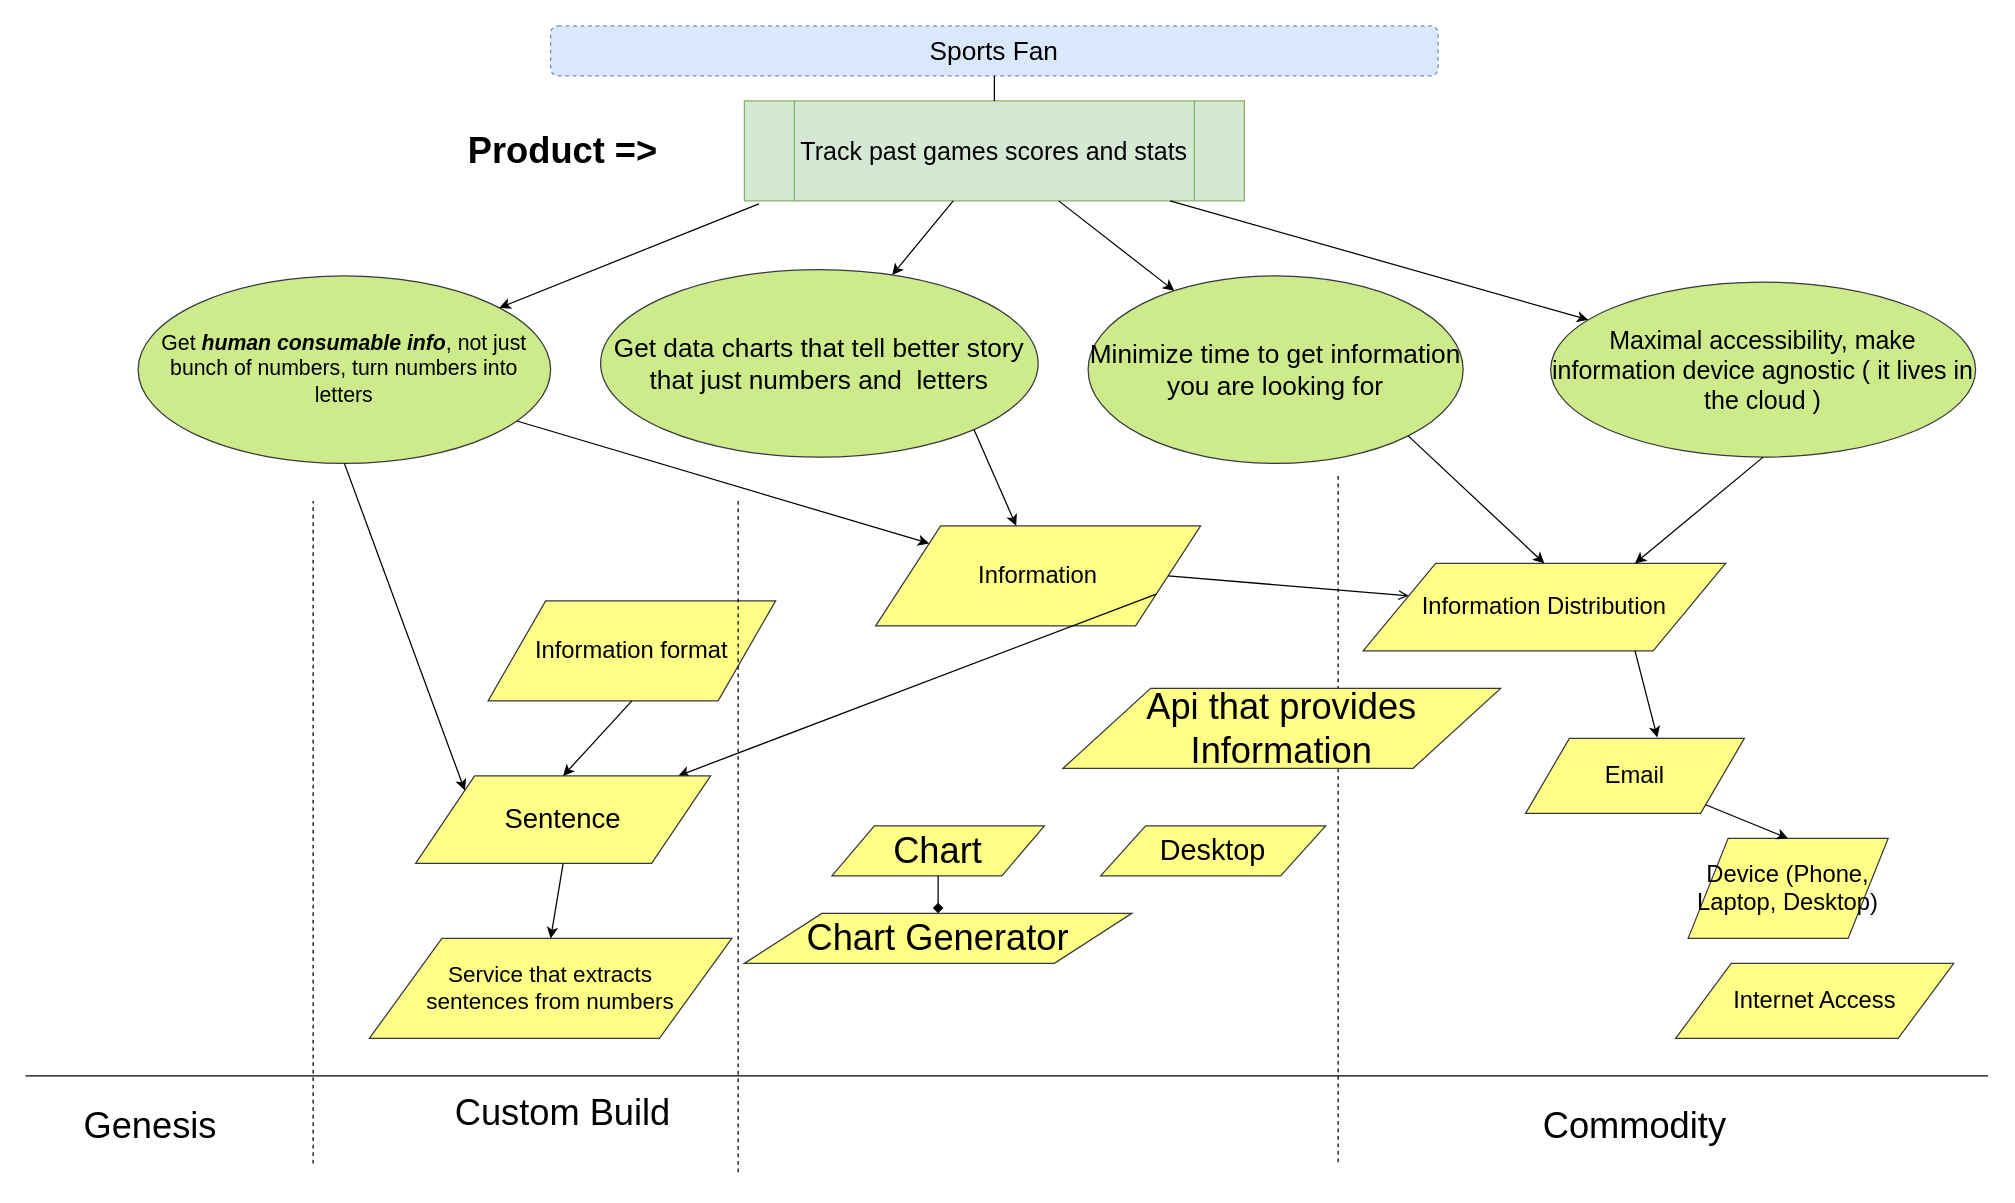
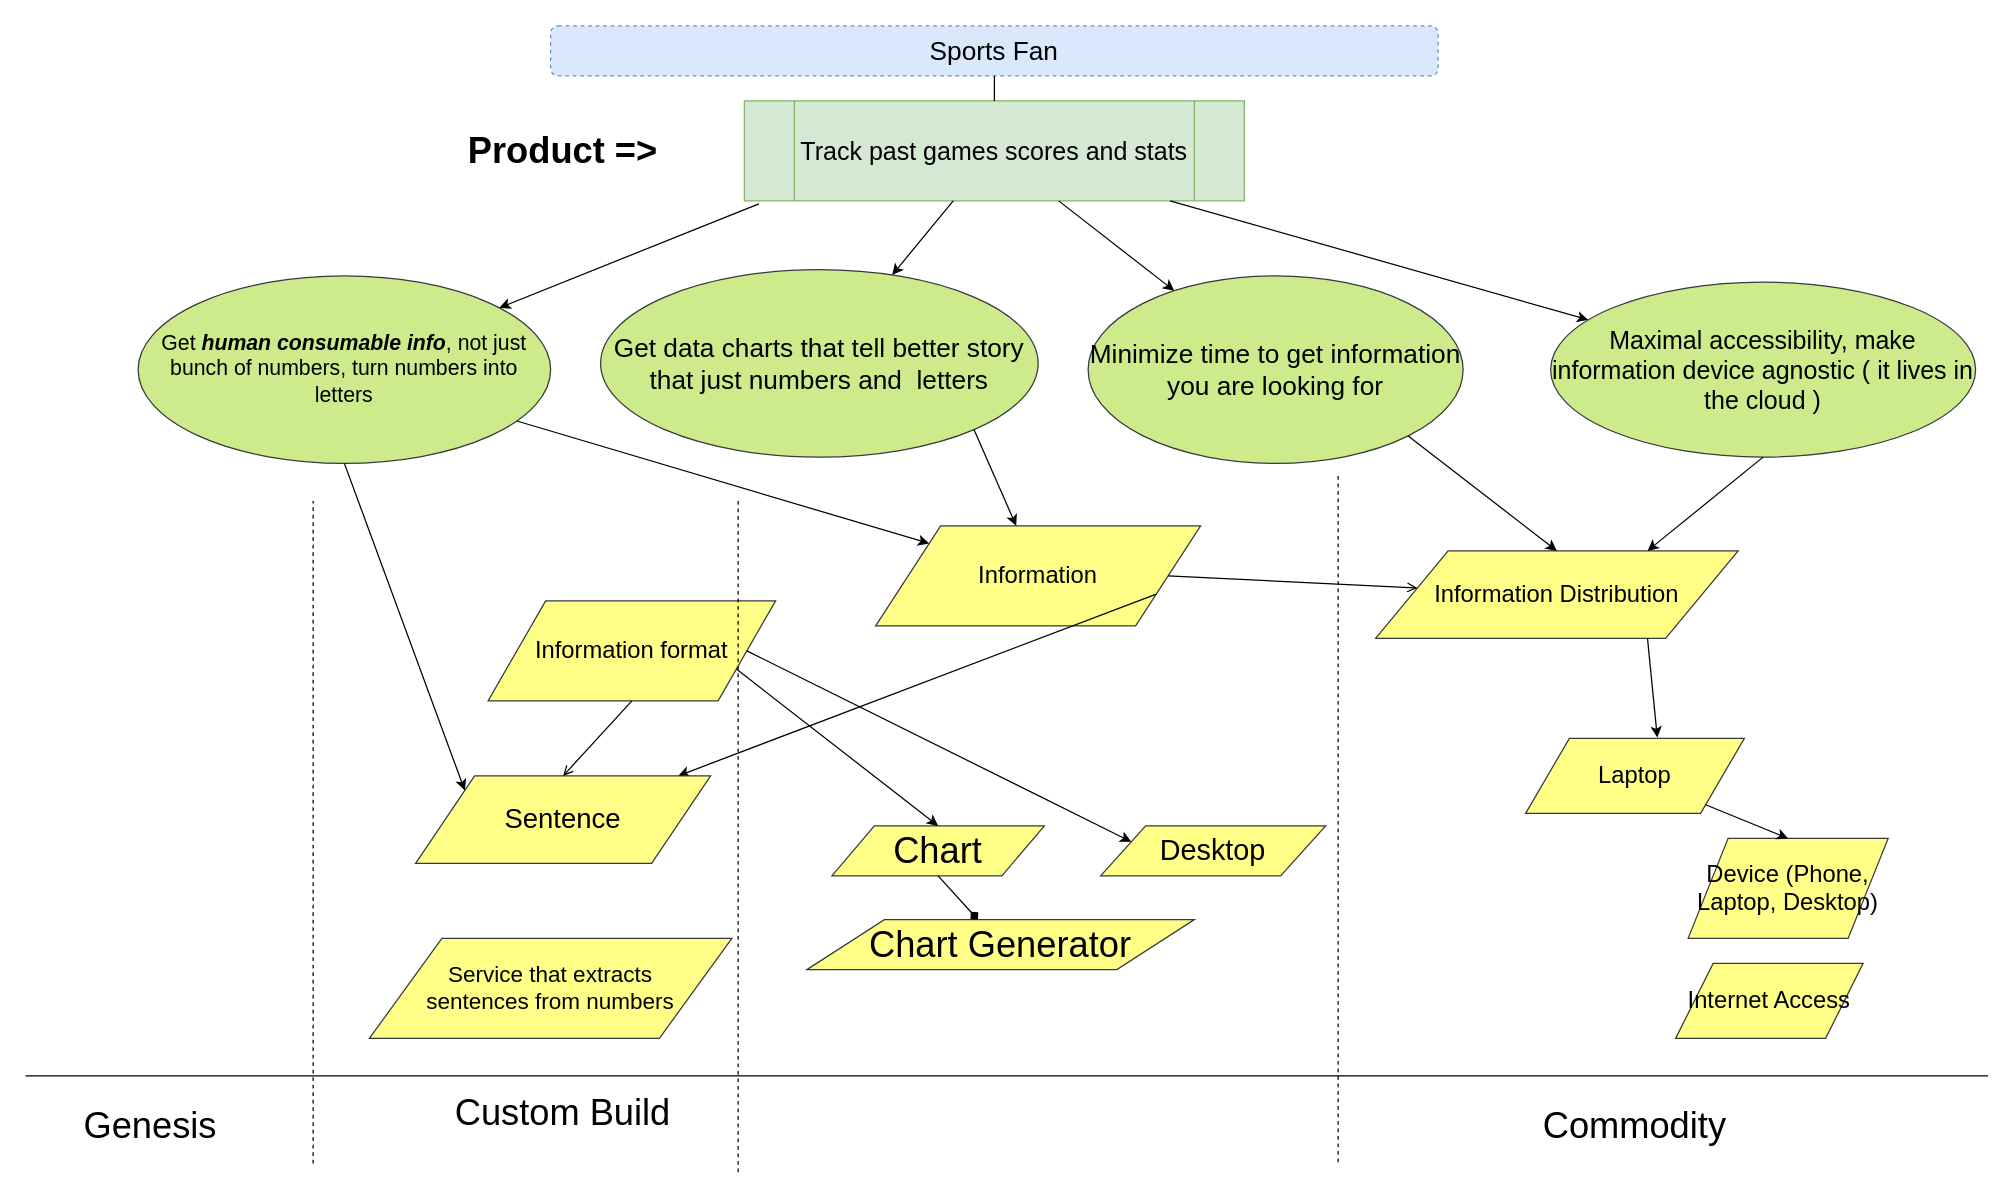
(1544, 607) -> (1557, 594)
(1282, 728) -> none
none -> (834, 744)
none -> (935, 744)
(570, 768) -> (568, 771)
(1635, 776) -> (1635, 776)
(558, 897) -> none
(938, 938) -> (1001, 944)
(1815, 1001) -> (1769, 1001)
